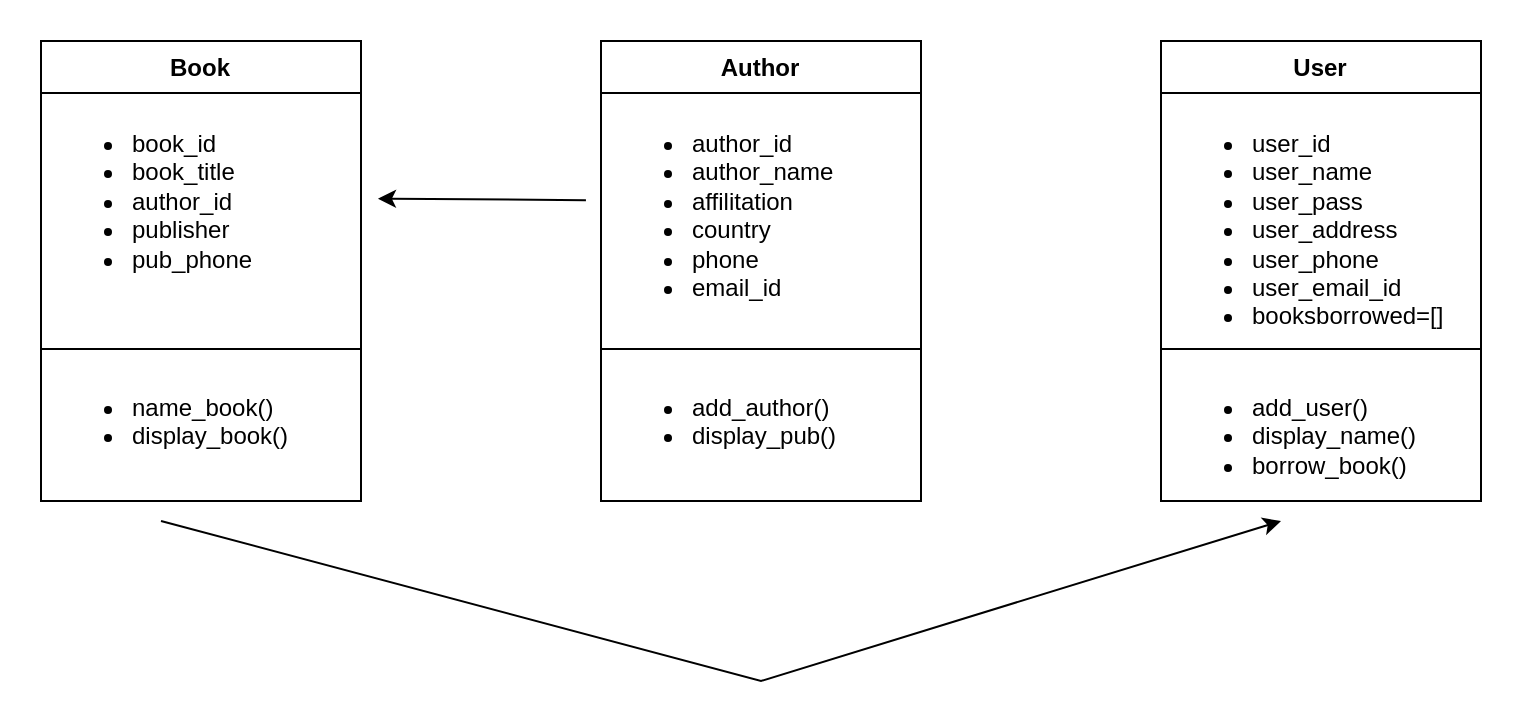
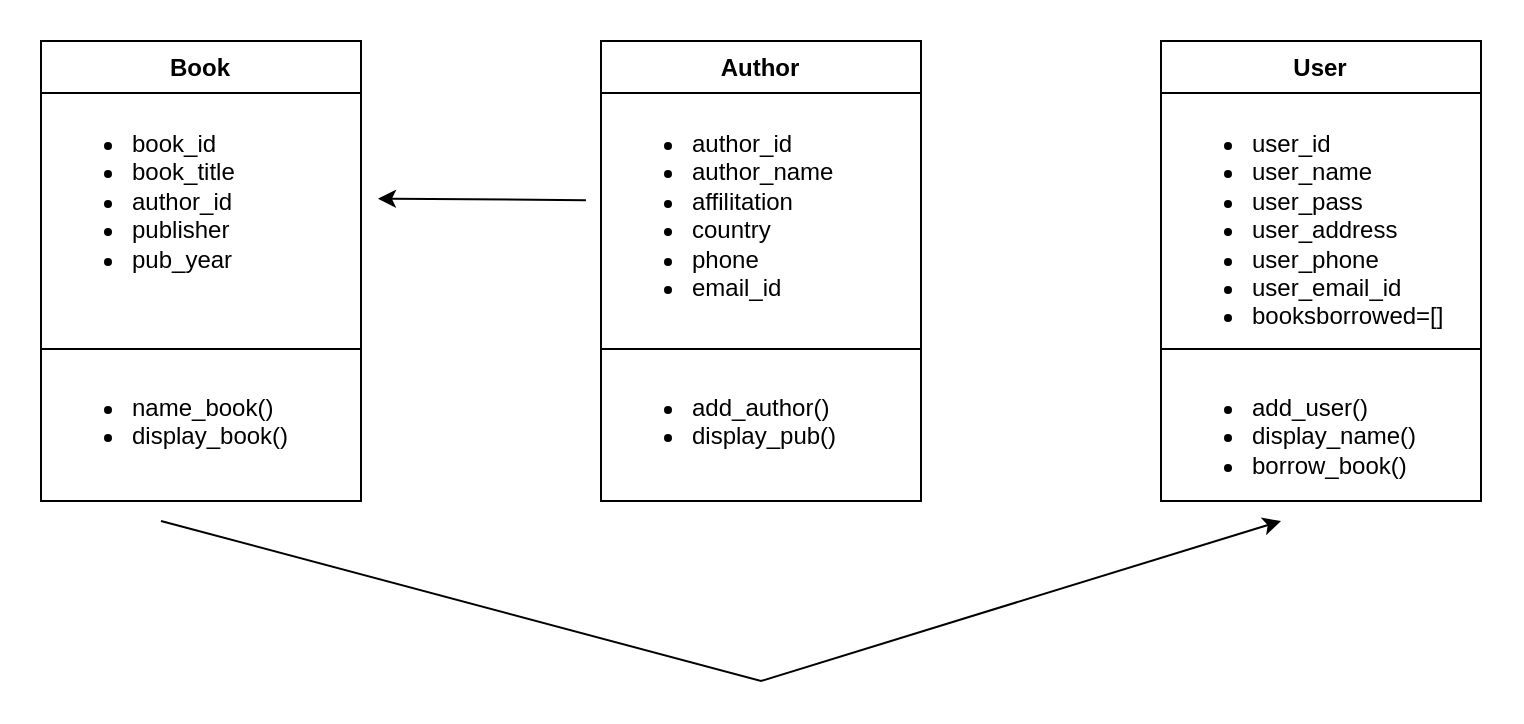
(114, 179) -> (114, 179)
